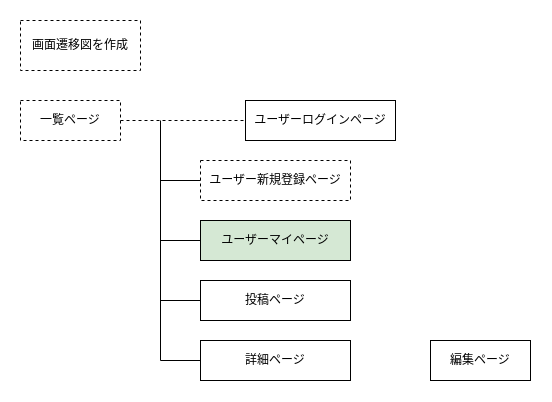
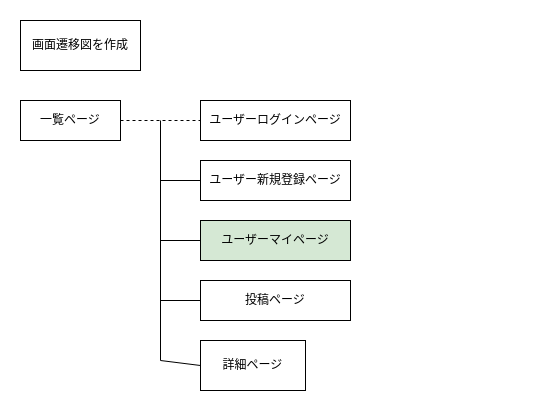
(81, 46) -> (81, 46)
(71, 121) -> (71, 121)
(321, 121) -> (276, 121)
(276, 181) -> (276, 181)
(276, 361) -> (253, 366)
(481, 361) -> none
